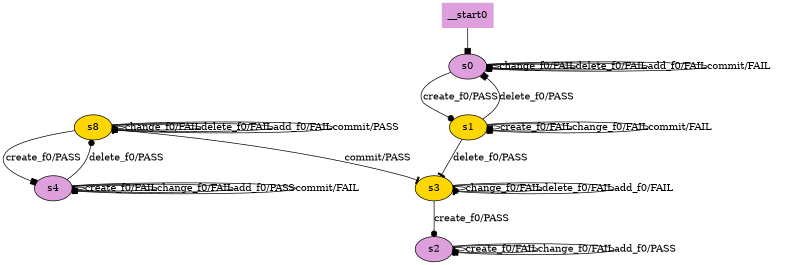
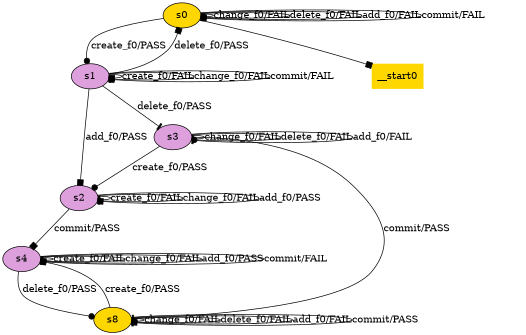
(468, 15) -> (398, 76)
(468, 37) -> (283, 40)
(468, 66) -> (182, 15)
(468, 127) -> (90, 76)
none -> (85, 134)
(265, 148) -> (379, 261)
(434, 188) -> (173, 137)
none -> (53, 226)
